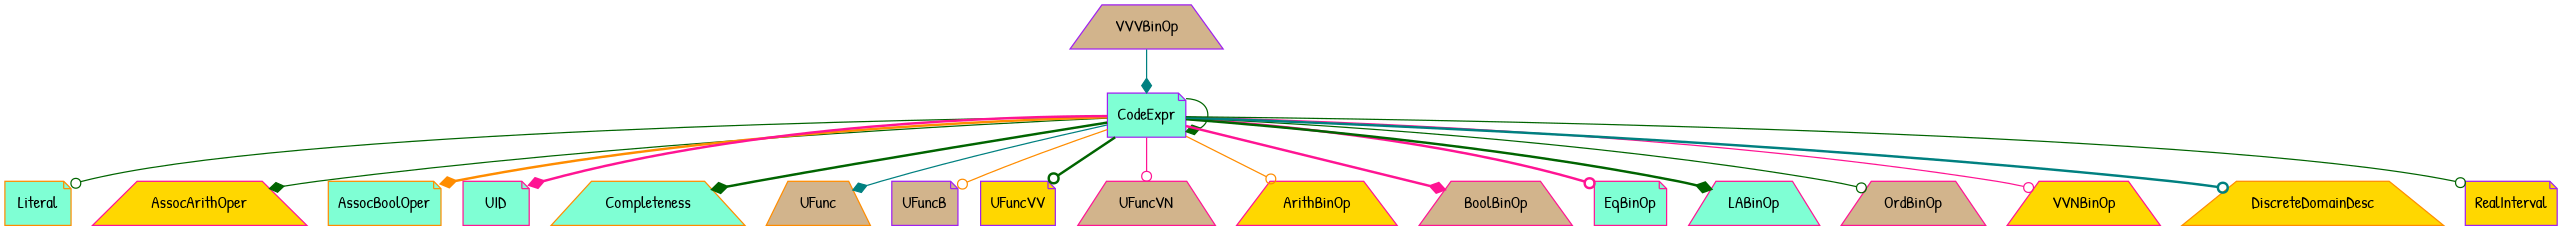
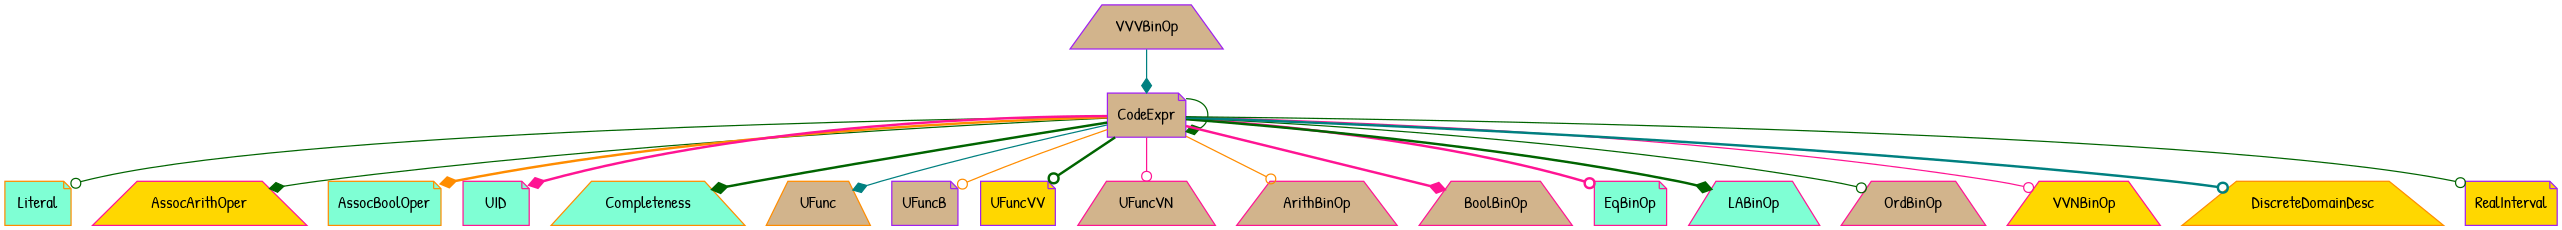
(1147, 115) -> (1147, 115)
(1317, 203) -> (1317, 203)
